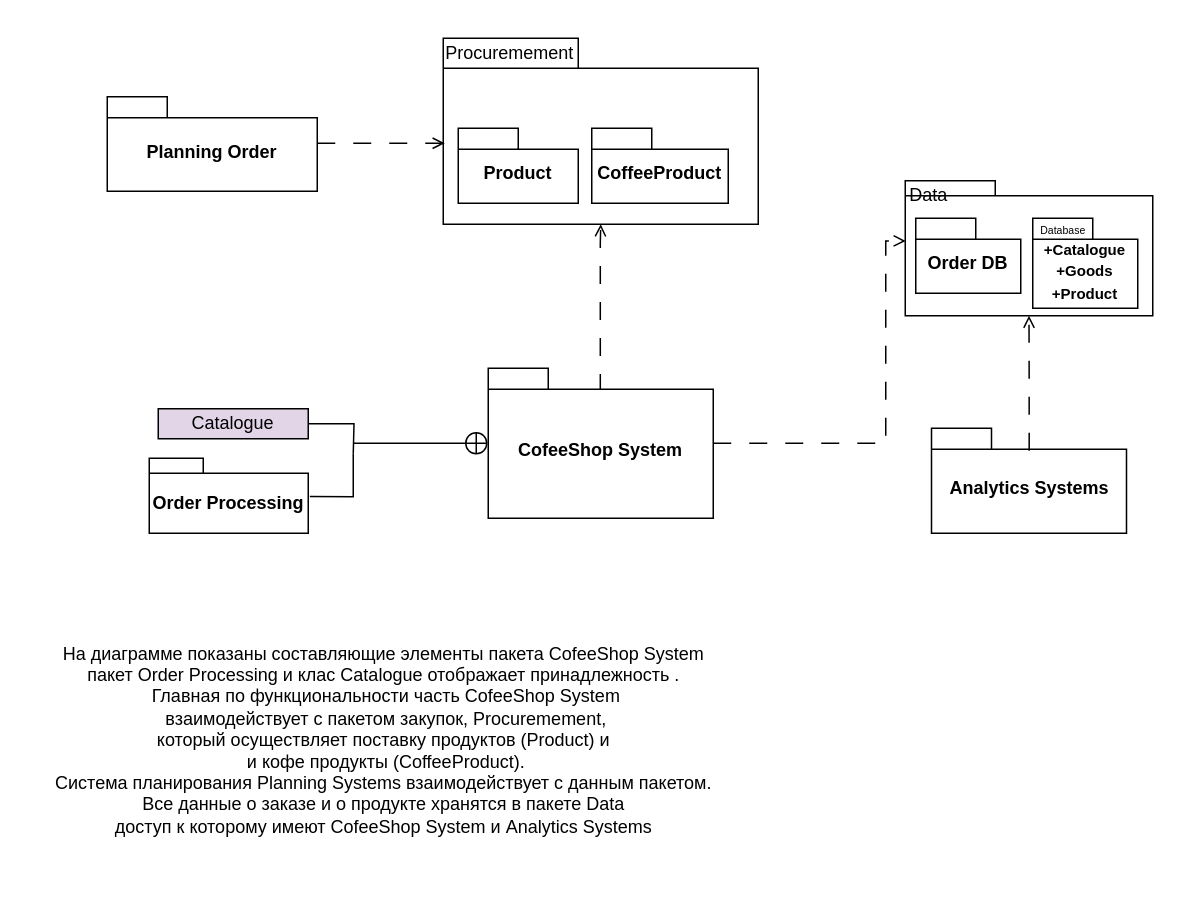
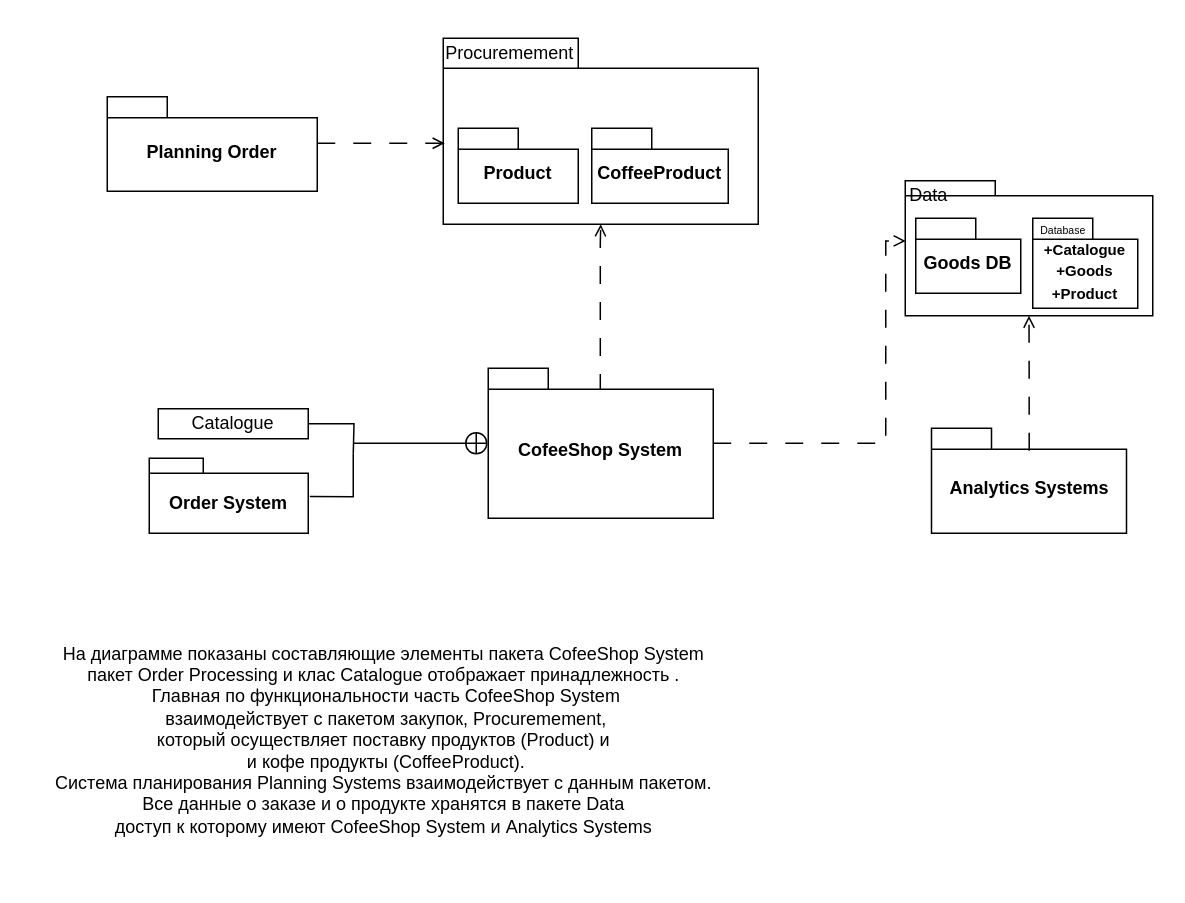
(968, 263) -> (968, 263)
(233, 424) -> (233, 424)
(229, 503) -> (229, 503)
